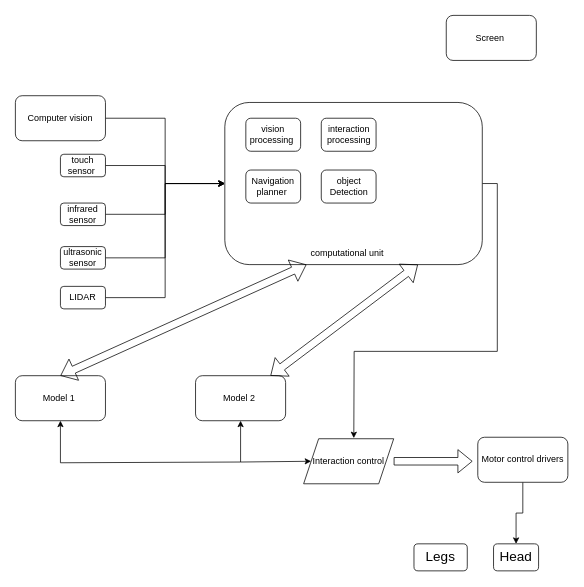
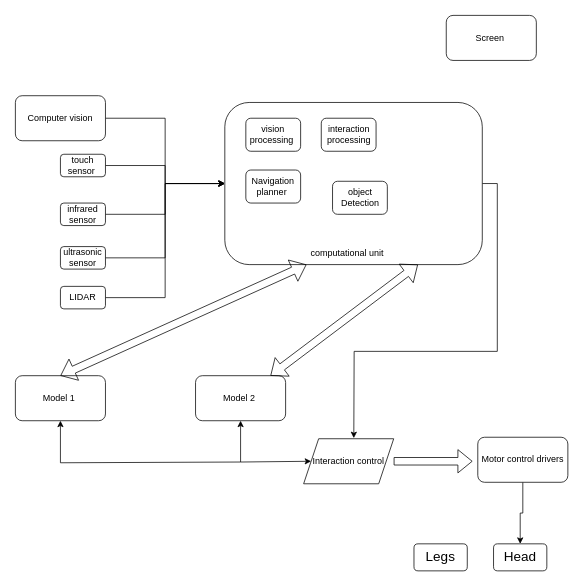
(348, 186) -> (360, 198)
(516, 557) -> (520, 557)
